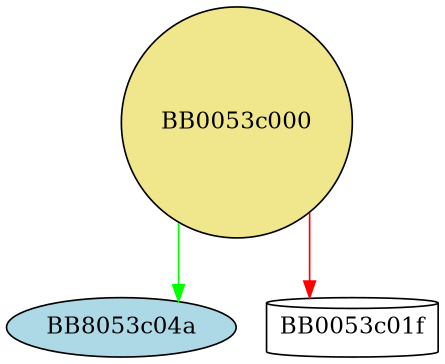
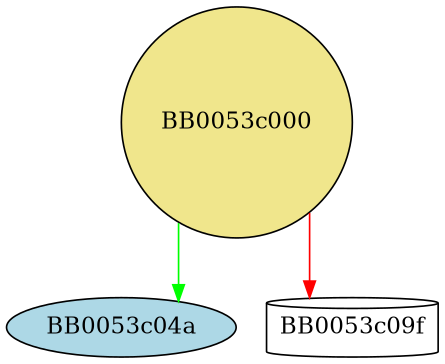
(121, 327) -> (121, 327)
(352, 327) -> (352, 327)
